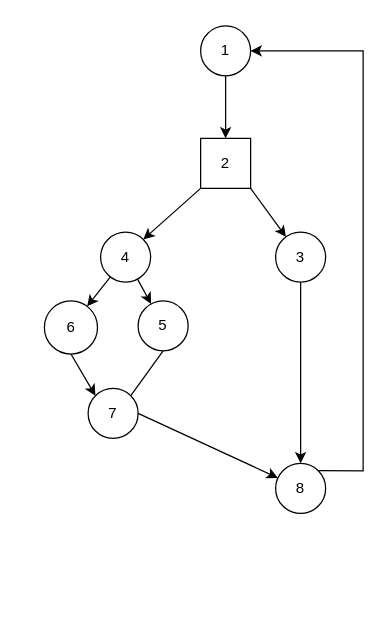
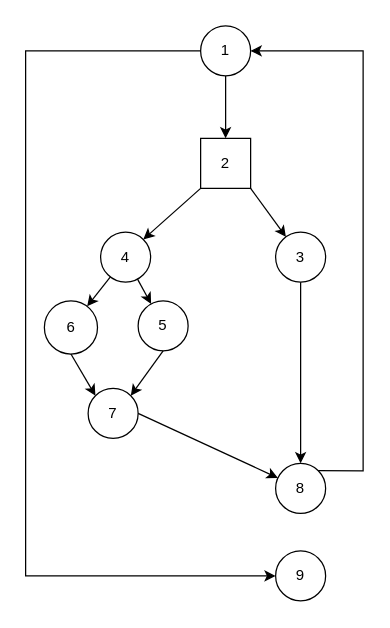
none -> (26, 347)
(134, 391) -> (137, 387)
none -> (301, 576)
